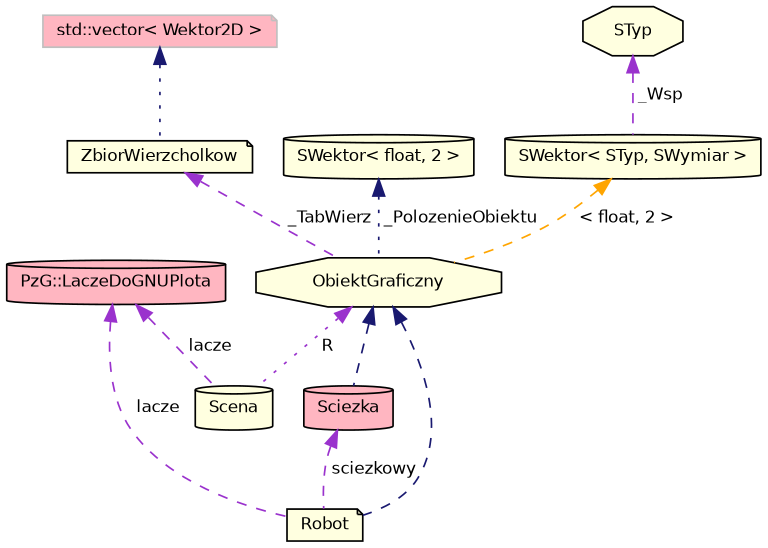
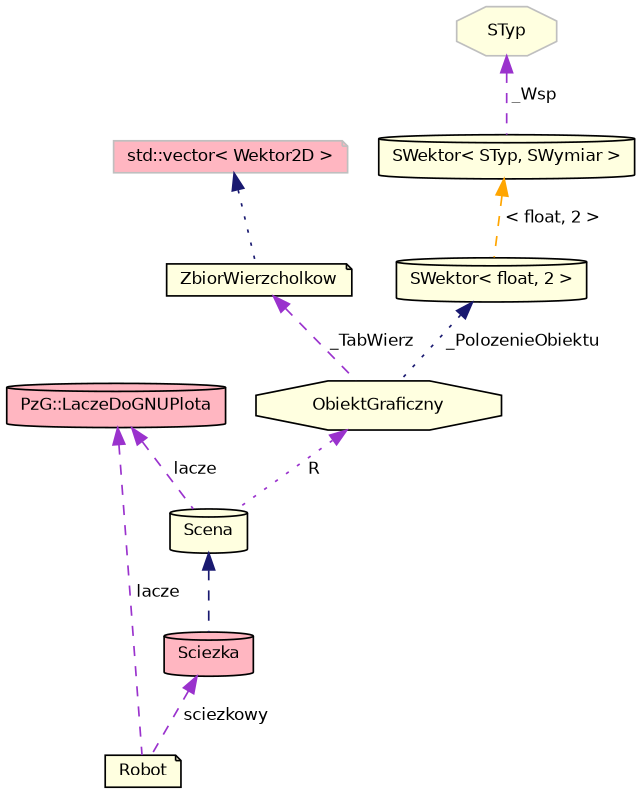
(633, 31) -> (507, 31)
(530, 234) -> (498, 227)
(361, 355) -> (209, 601)
(431, 432) -> none
